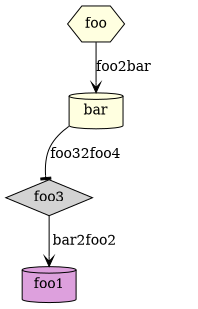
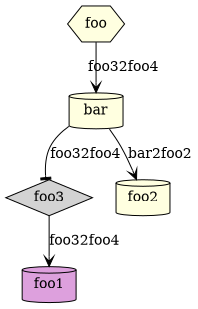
(124, 67) -> (124, 67)
none -> (143, 198)
(85, 241) -> (85, 241)
